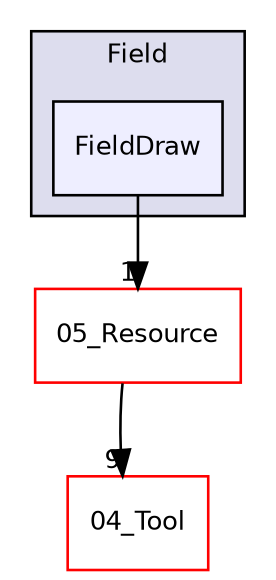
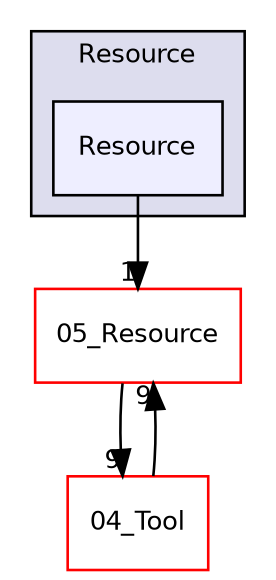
(138, 56) -> (138, 56)
(138, 148) -> (138, 148)
none -> (155, 443)
